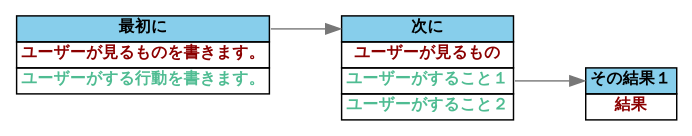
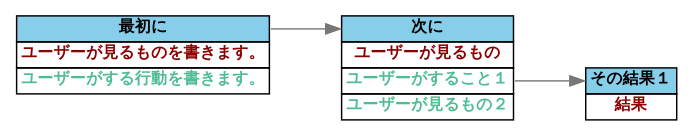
(428, 105) -> (428, 105)
